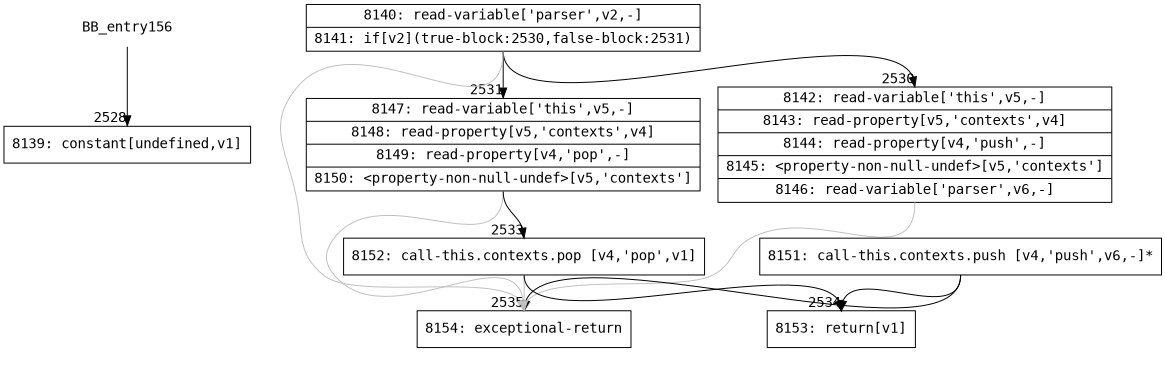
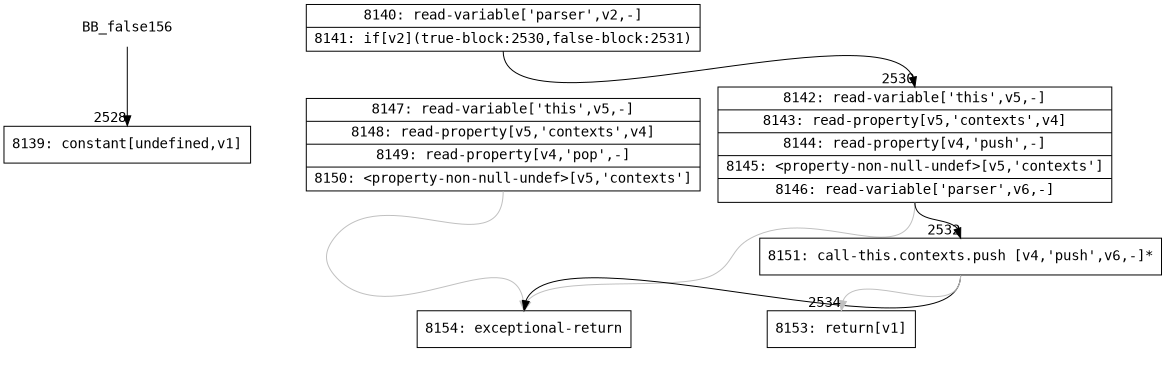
(127, 28) -> (127, 28)
(503, 76) -> none
(288, 166) -> none
none -> (933, 219)
(524, 257) -> none
(906, 294) -> (906, 294)
